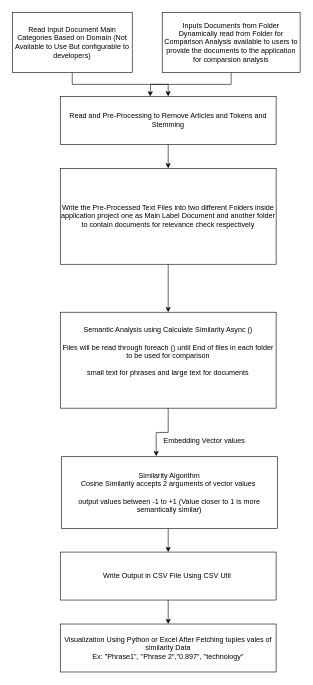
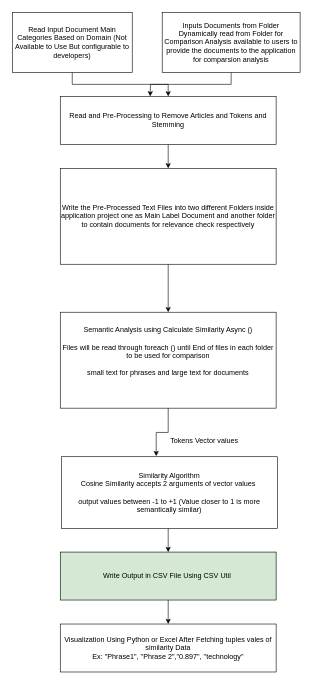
(205, 441) -> (205, 441)
(168, 576) -> (168, 576)
